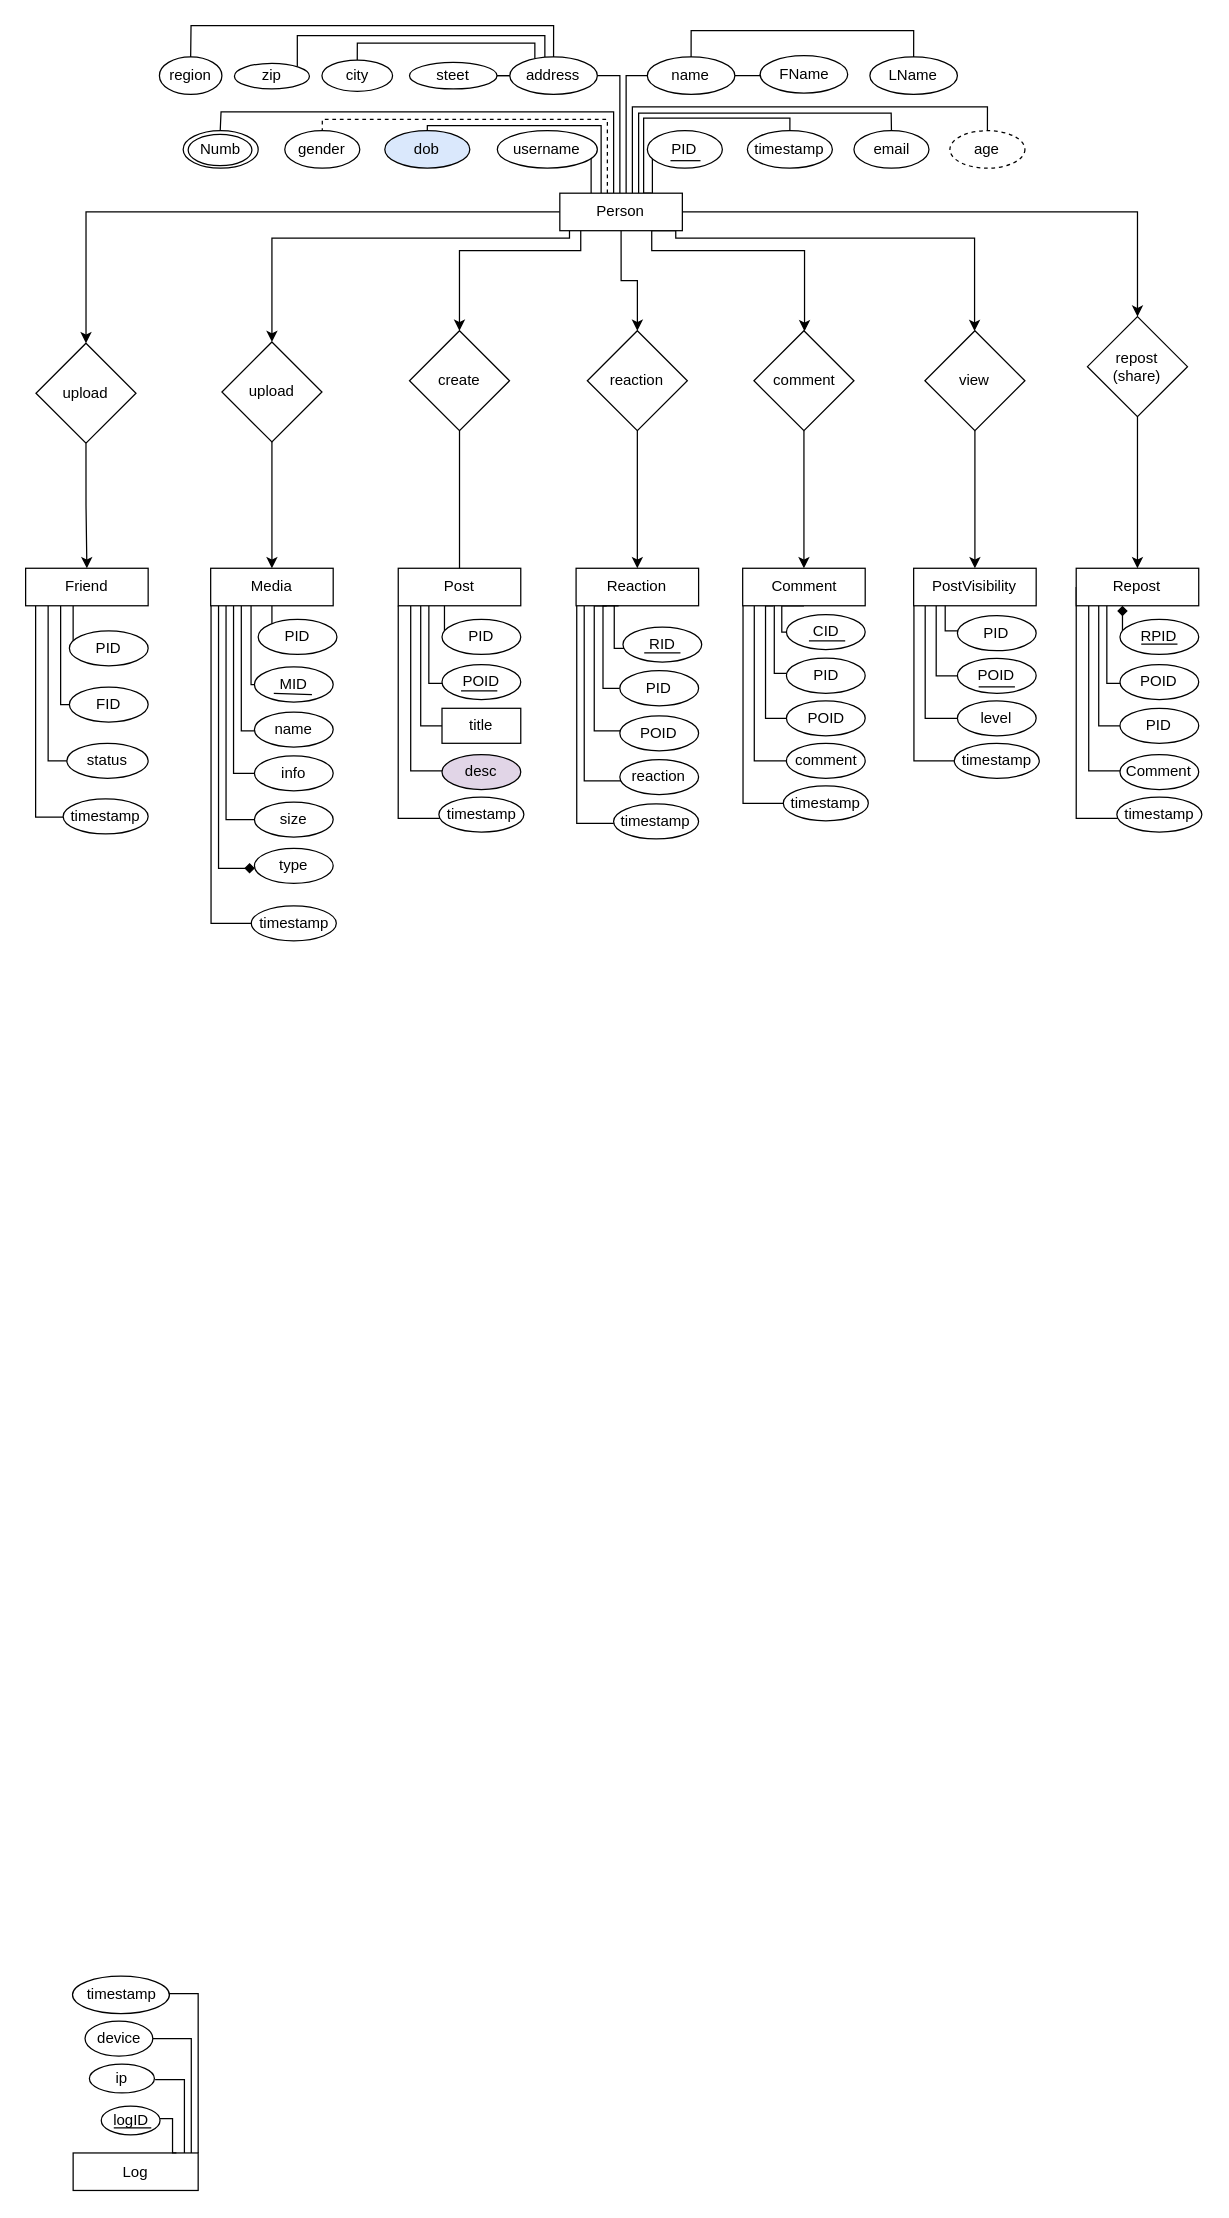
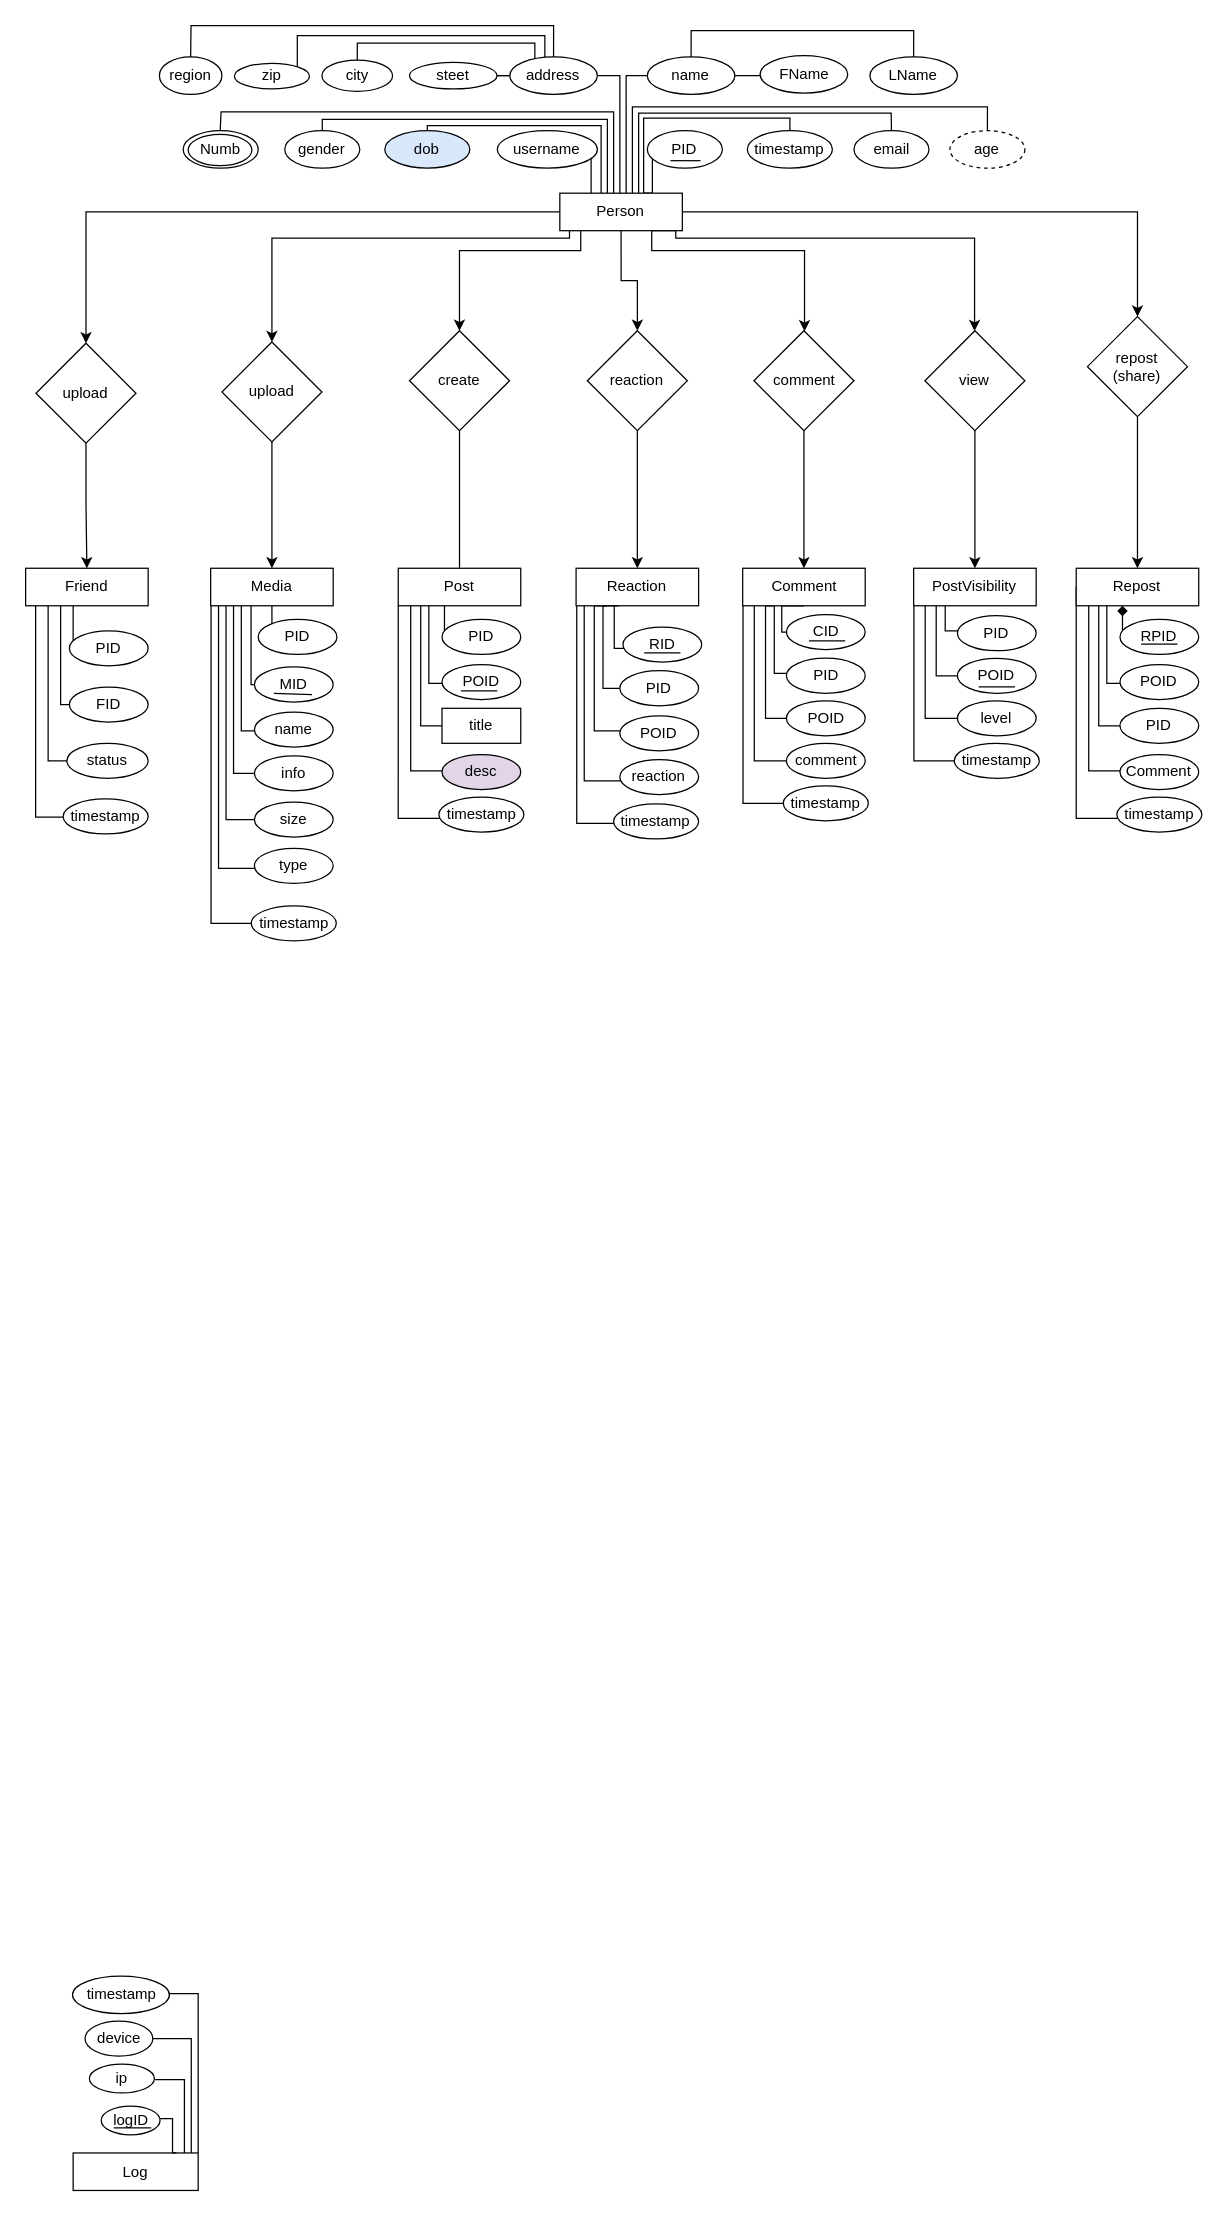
(496, 119) -> (496, 119)
(244, 868) -> (249, 868)
